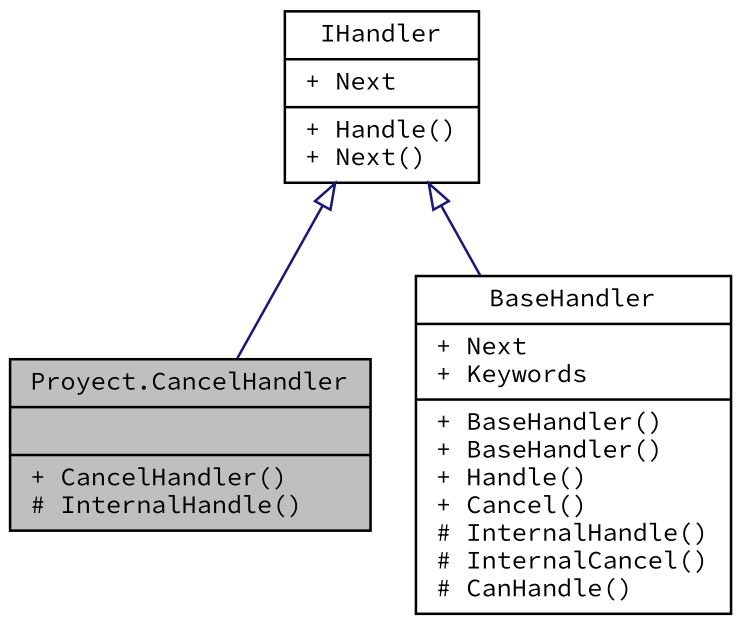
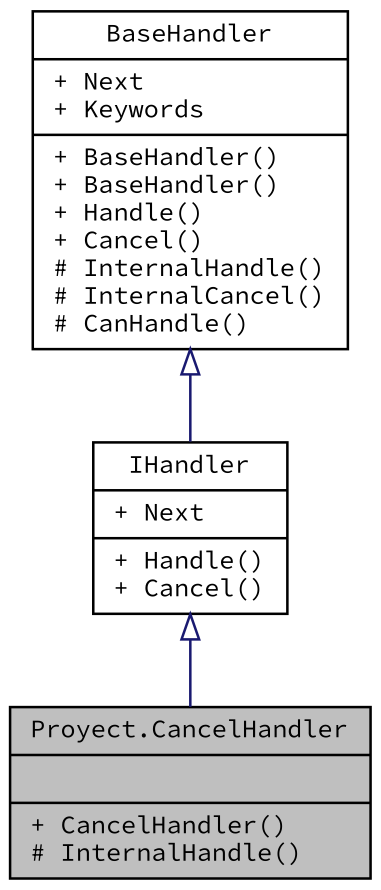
(367, 158) -> (190, 589)
(461, 241) -> (190, 408)
